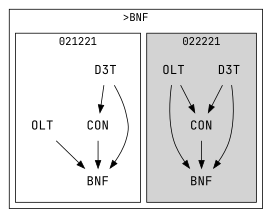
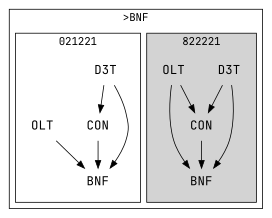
(202, 42) -> (202, 42)
